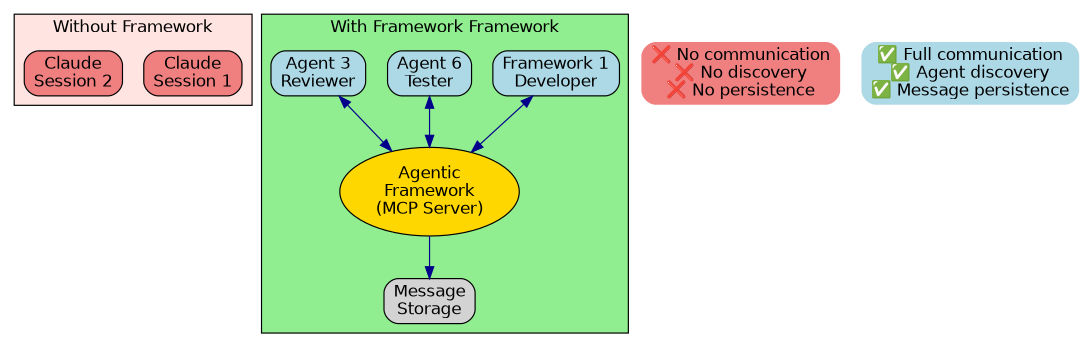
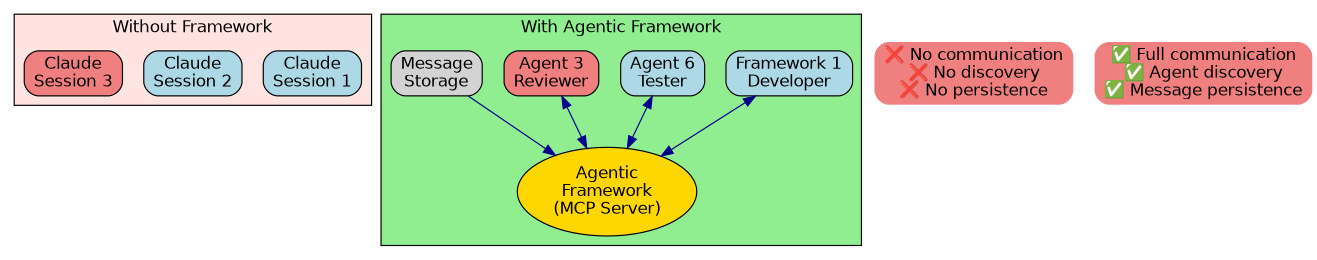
(445, 28) -> (621, 28)
(73, 73) -> (193, 73)
none -> (73, 73)
(193, 73) -> (312, 73)
(318, 73) -> (551, 73)
(970, 73) -> (1203, 73)
(430, 251) -> (507, 122)
